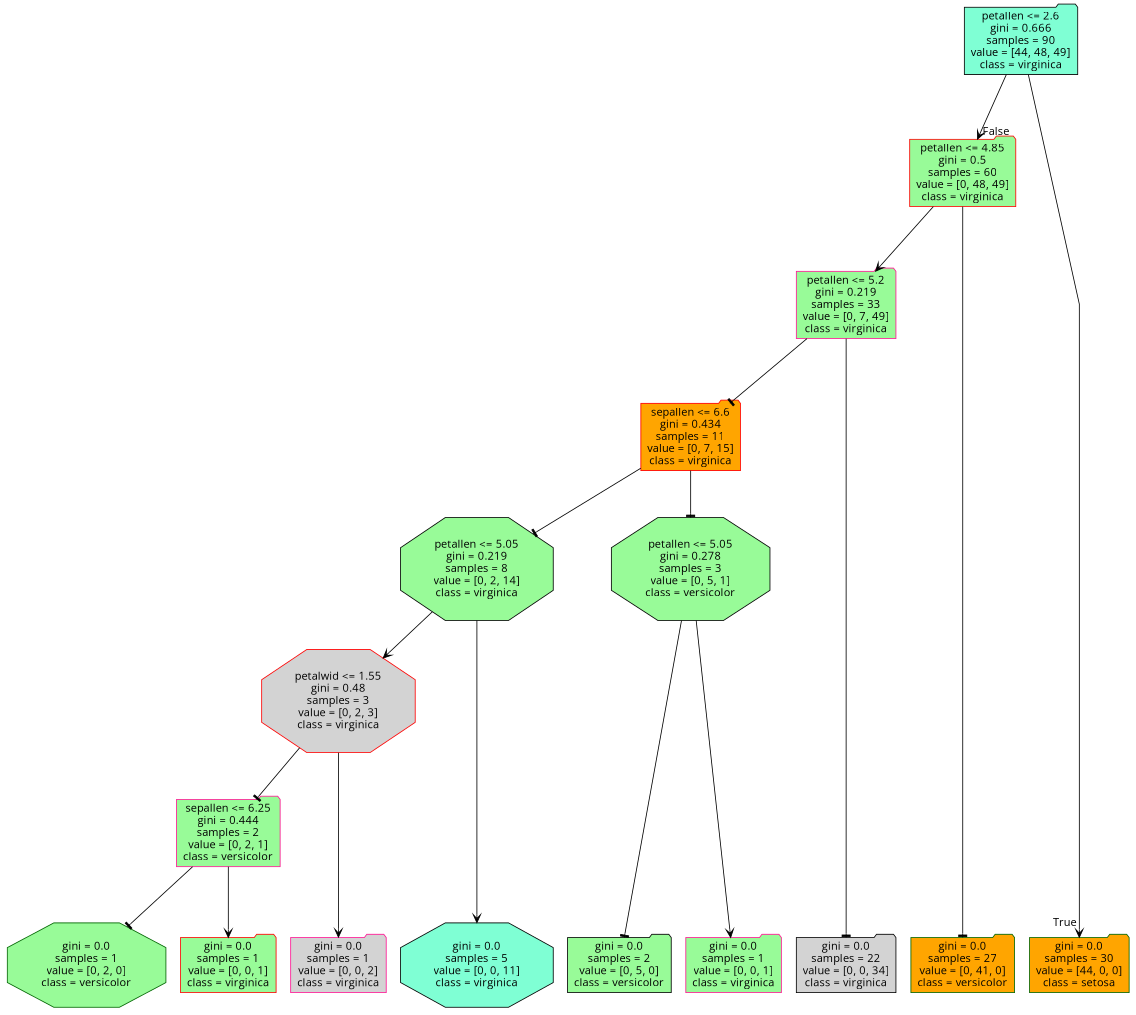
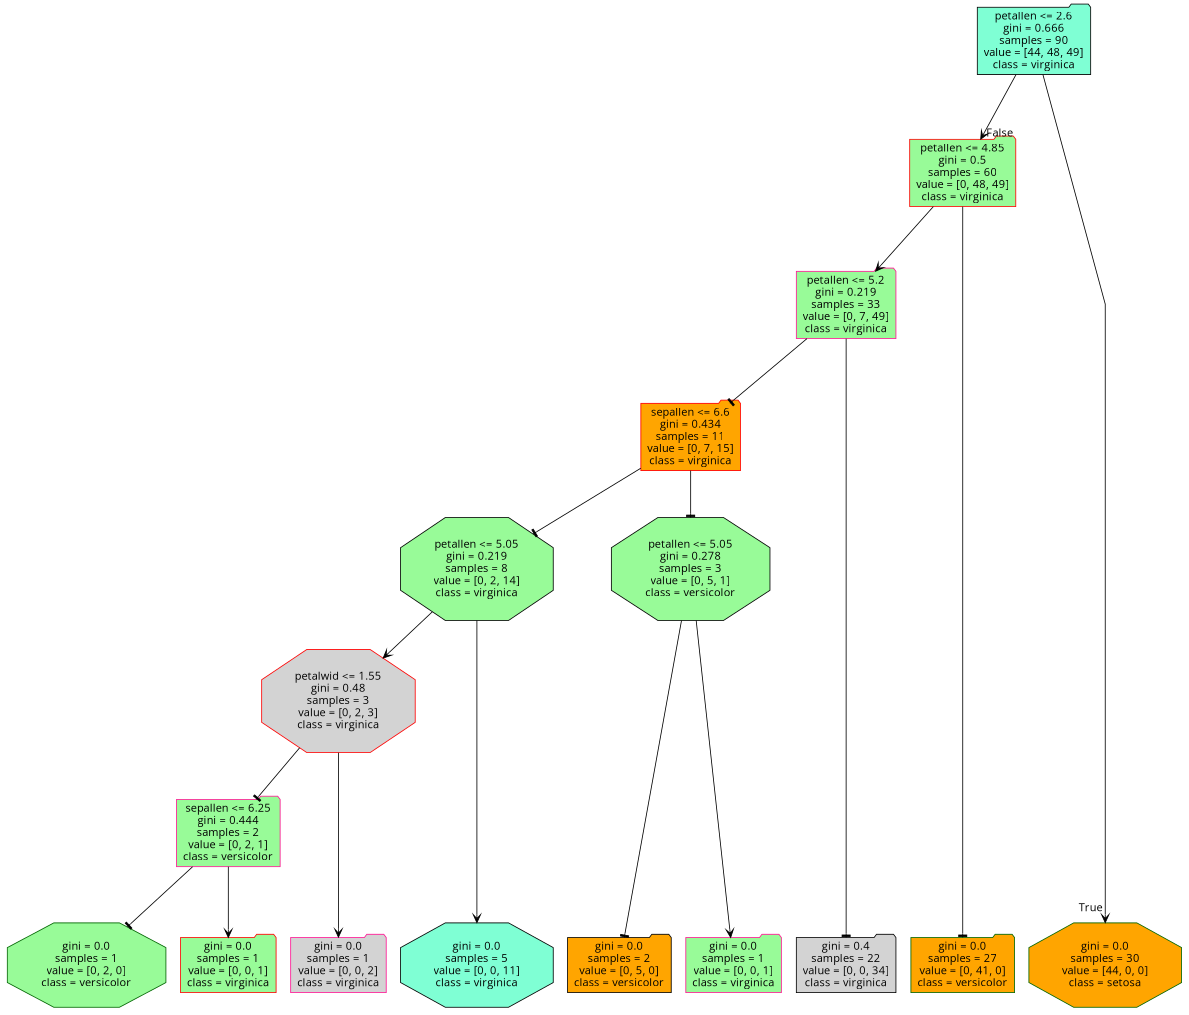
(619, 965) -> (619, 965)
(846, 965) -> (846, 965)
(1079, 965) -> (1105, 965)
